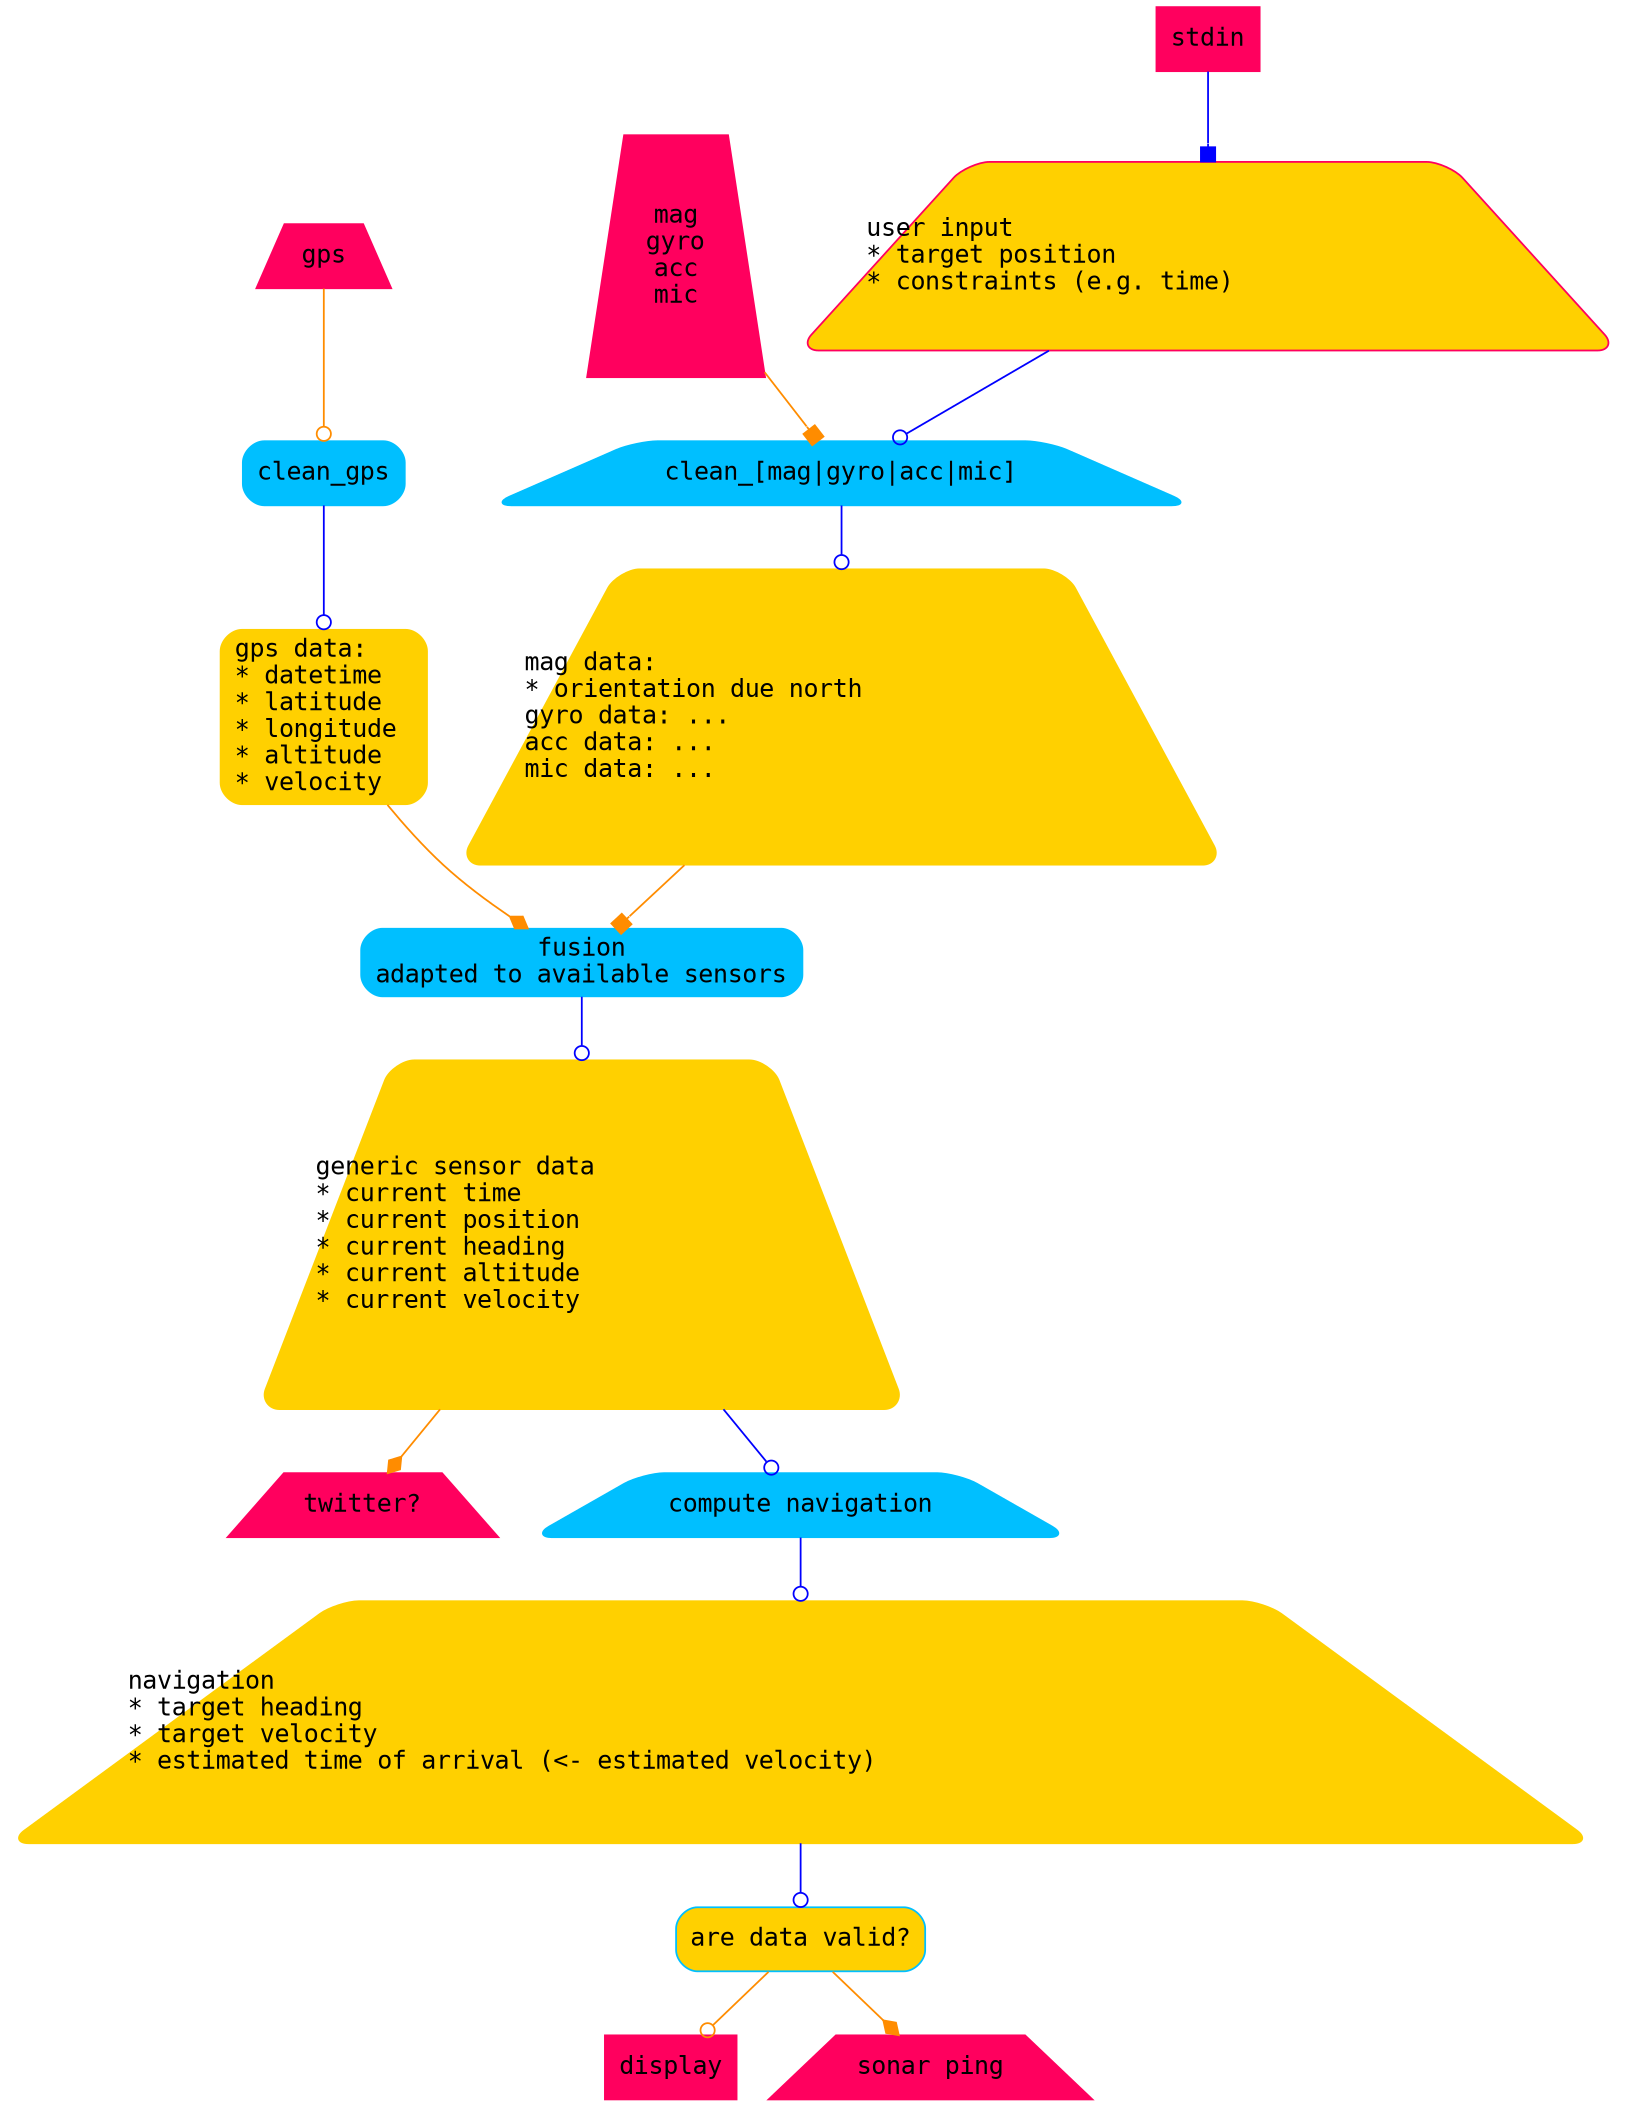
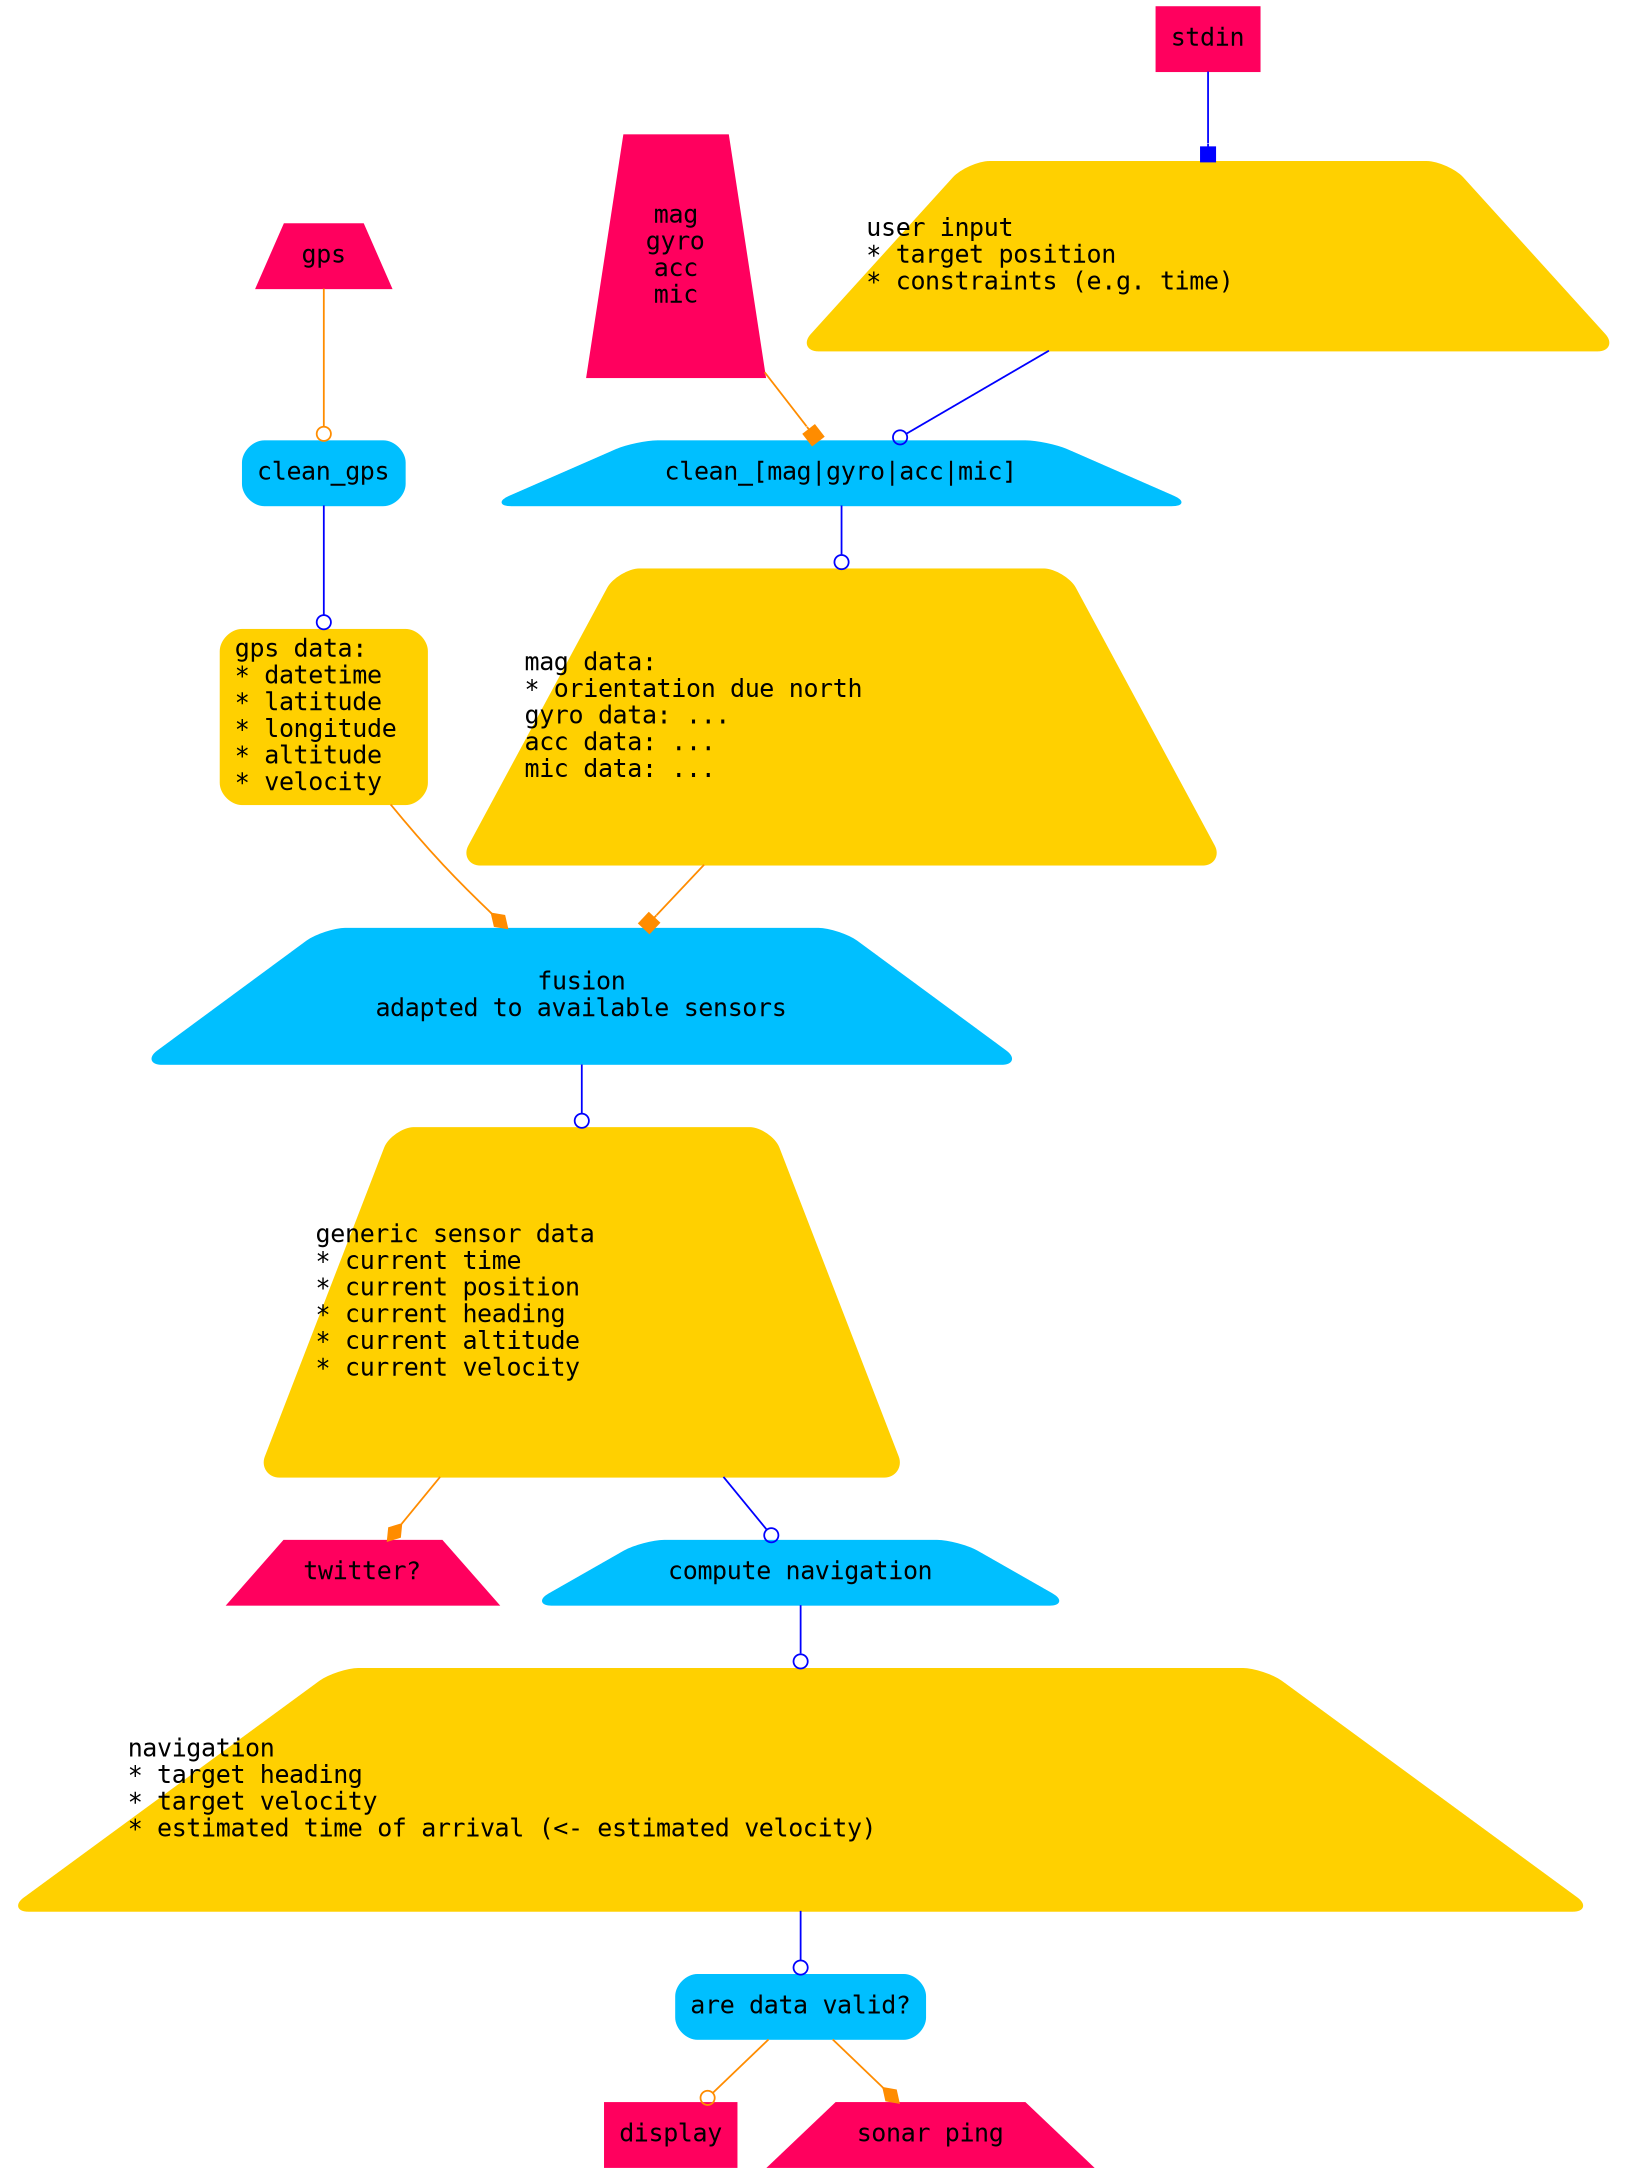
(1208, 256) -> (1208, 256)
(582, 963) -> (582, 996)
(801, 1939) -> (801, 2007)
